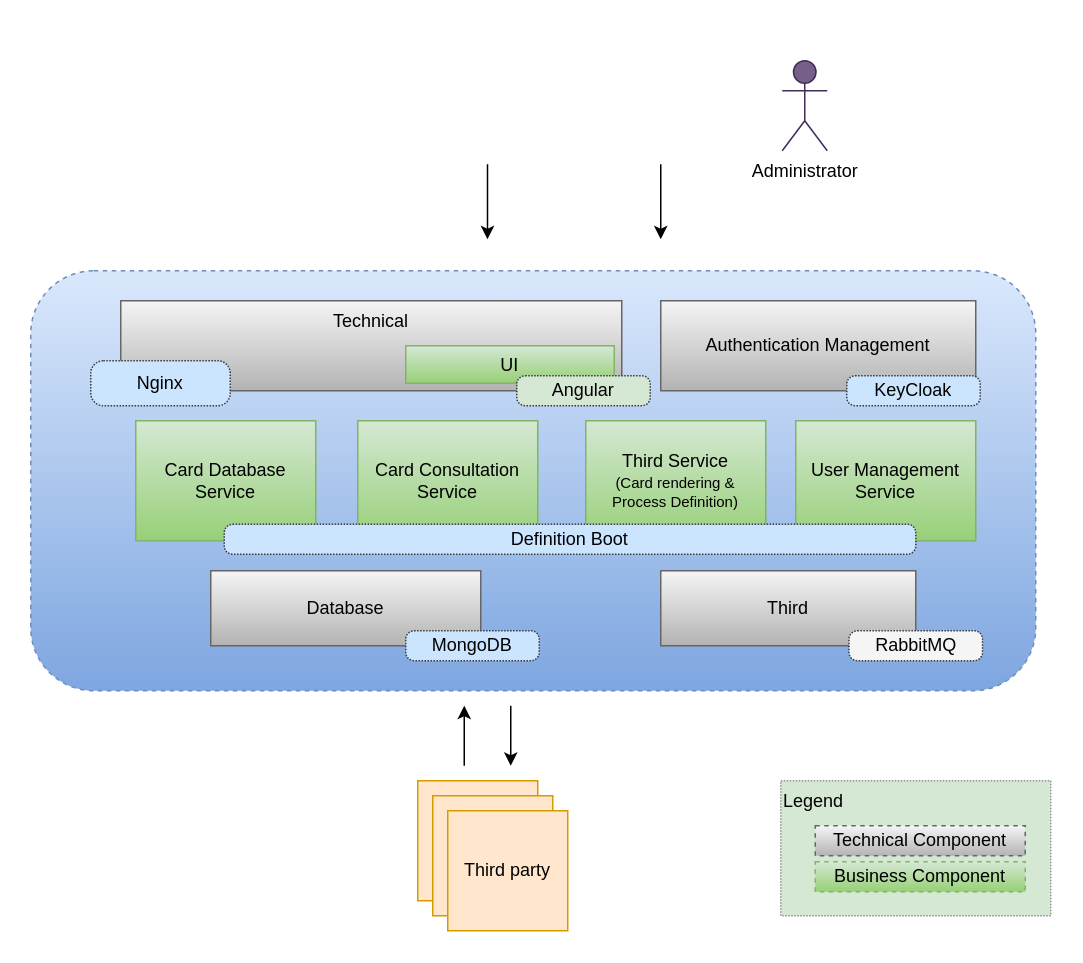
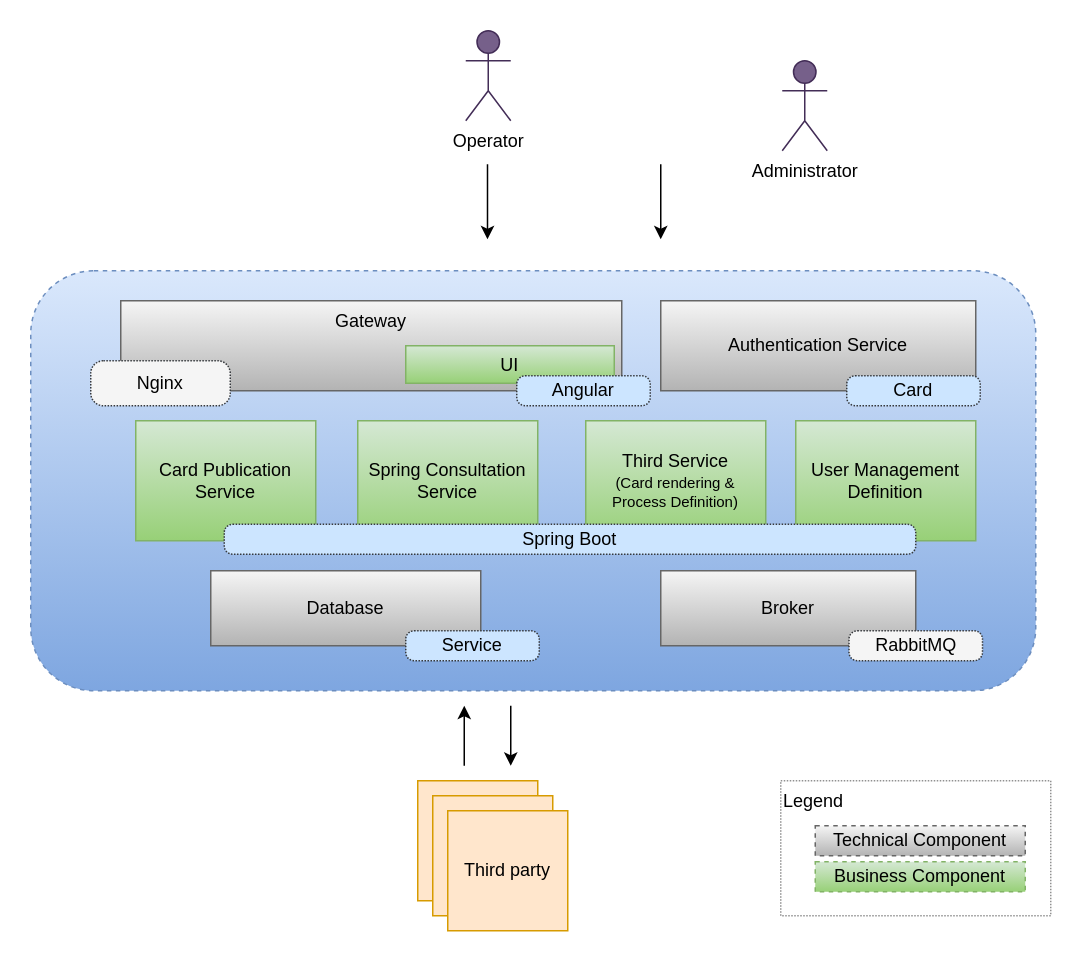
none -> (488, 76)
(371, 322) -> (371, 322)
(818, 346) -> (818, 346)
(161, 383) -> (161, 383)
(584, 391) -> (584, 391)
(914, 391) -> (914, 391)
(226, 481) -> (226, 481)
(448, 481) -> (448, 481)
(886, 481) -> (886, 481)
(570, 539) -> (570, 539)
(788, 608) -> (788, 608)
(473, 646) -> (473, 646)
(814, 802) -> (814, 802)
